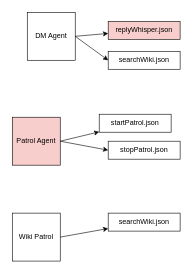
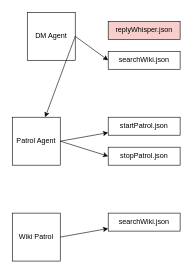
(92, 35) -> (61, 76)
(135, 123) -> (144, 126)
(36, 141) -> (36, 141)
(144, 150) -> (144, 156)
